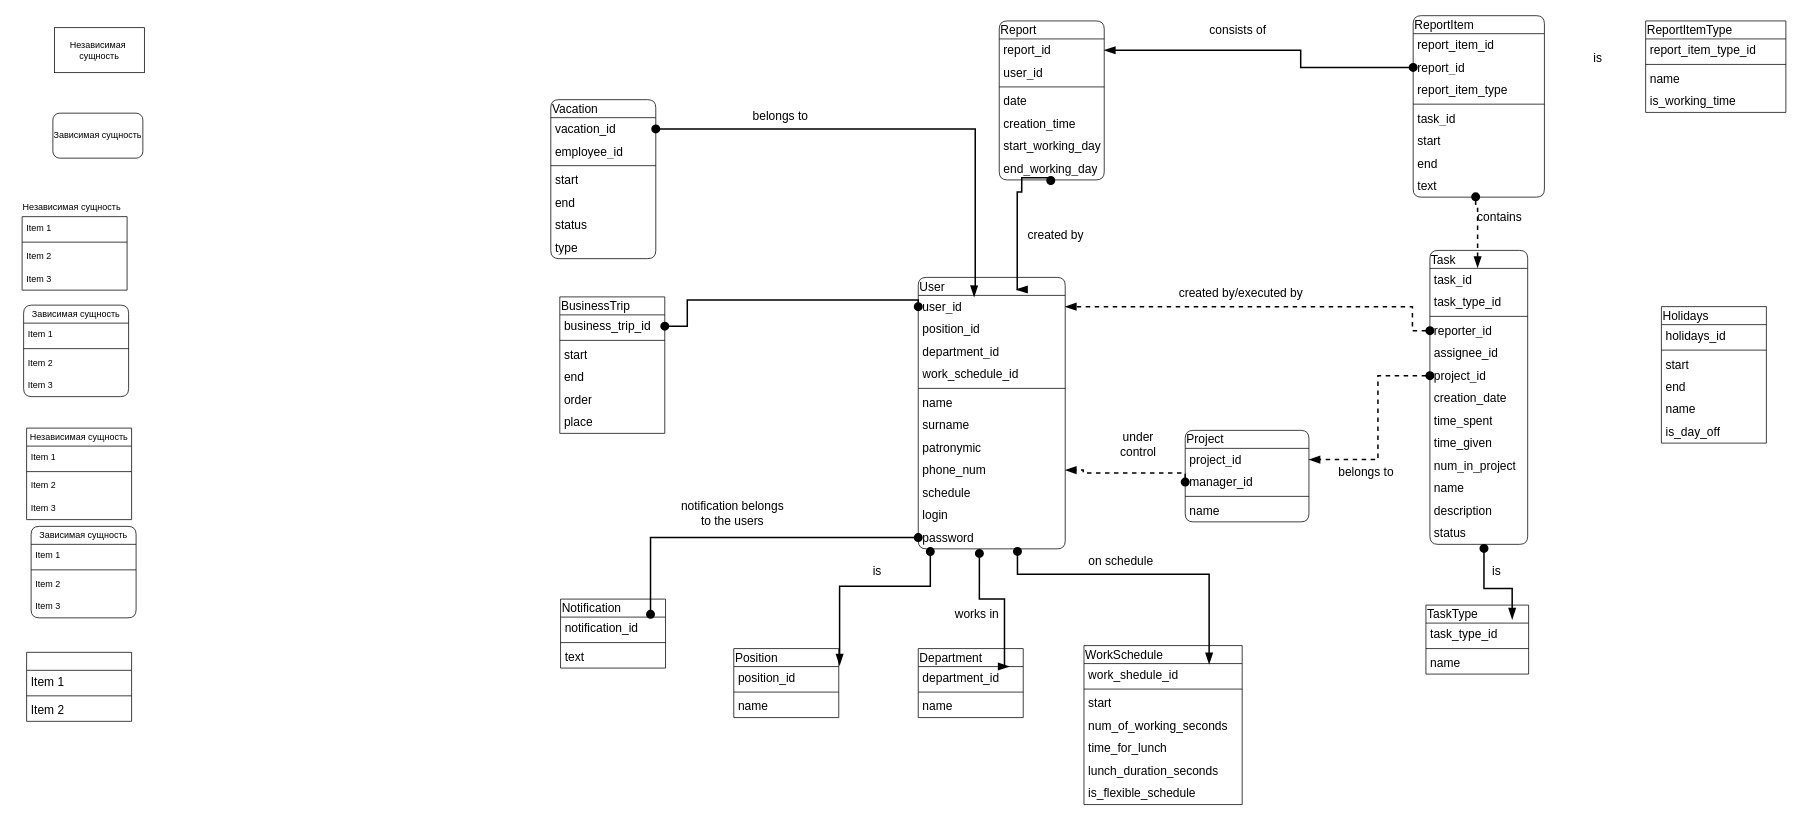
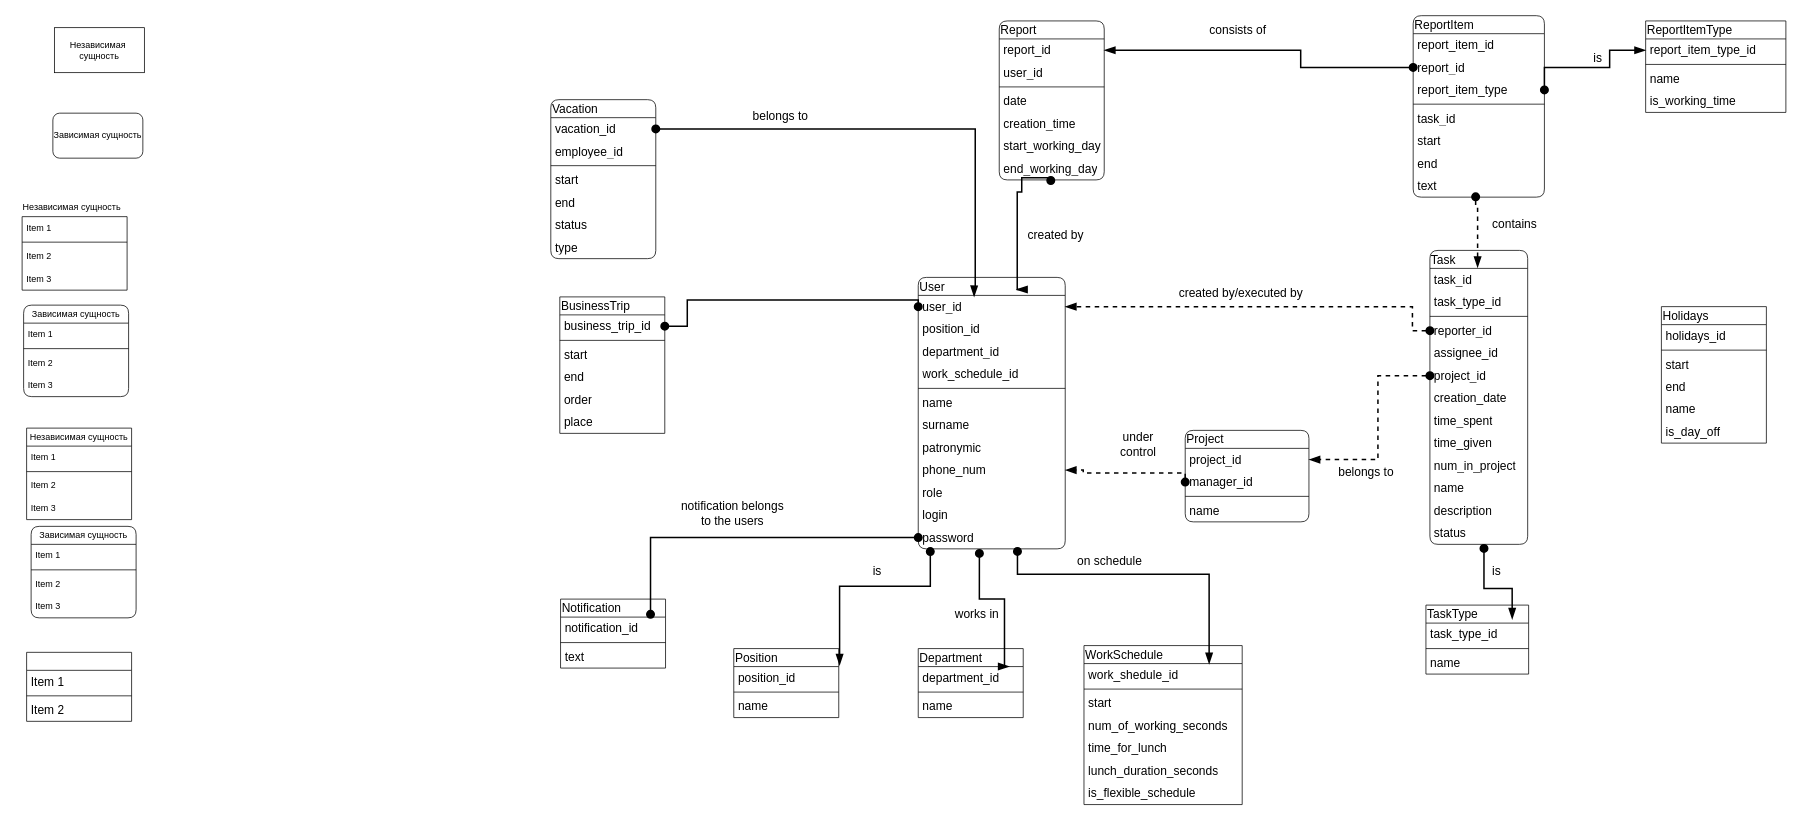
none -> (1599, 67)
(1500, 216) -> (1515, 224)
(948, 492) -> (935, 492)
(1121, 560) -> (1110, 560)
